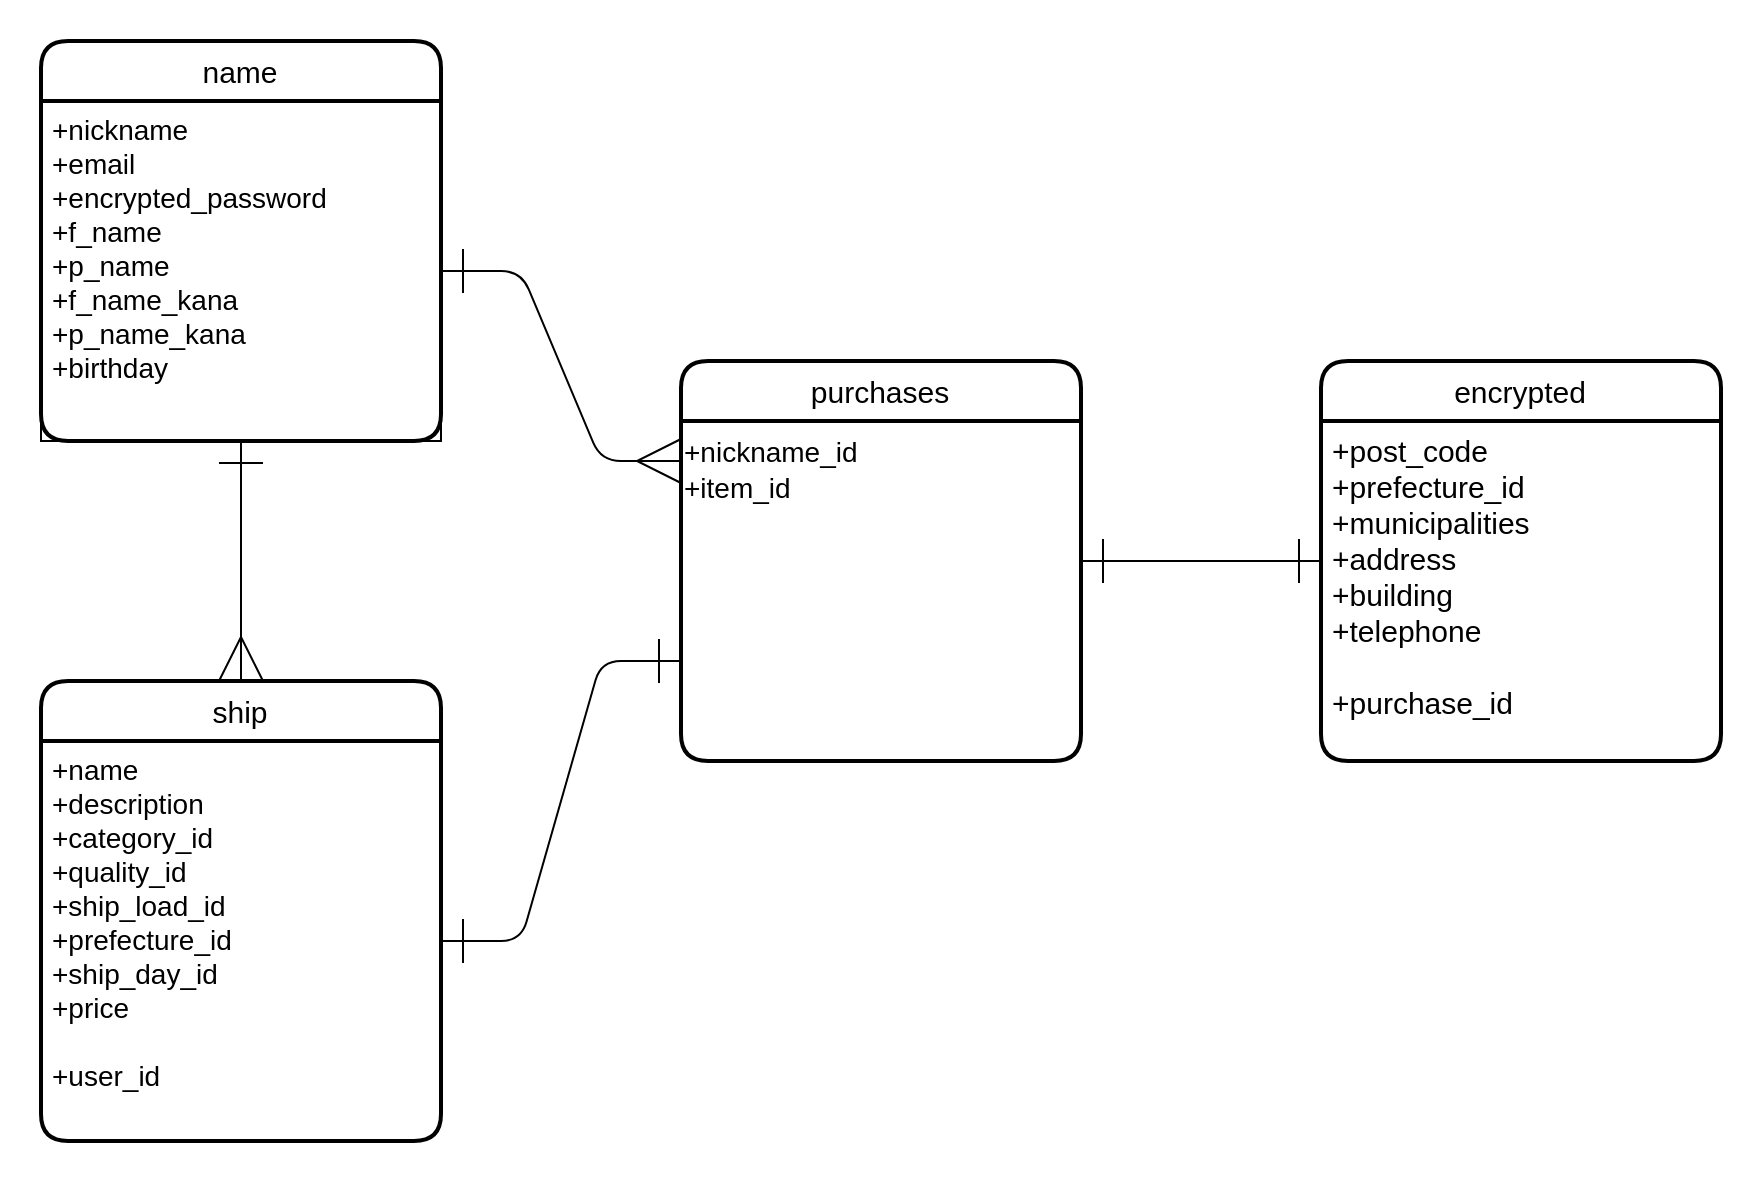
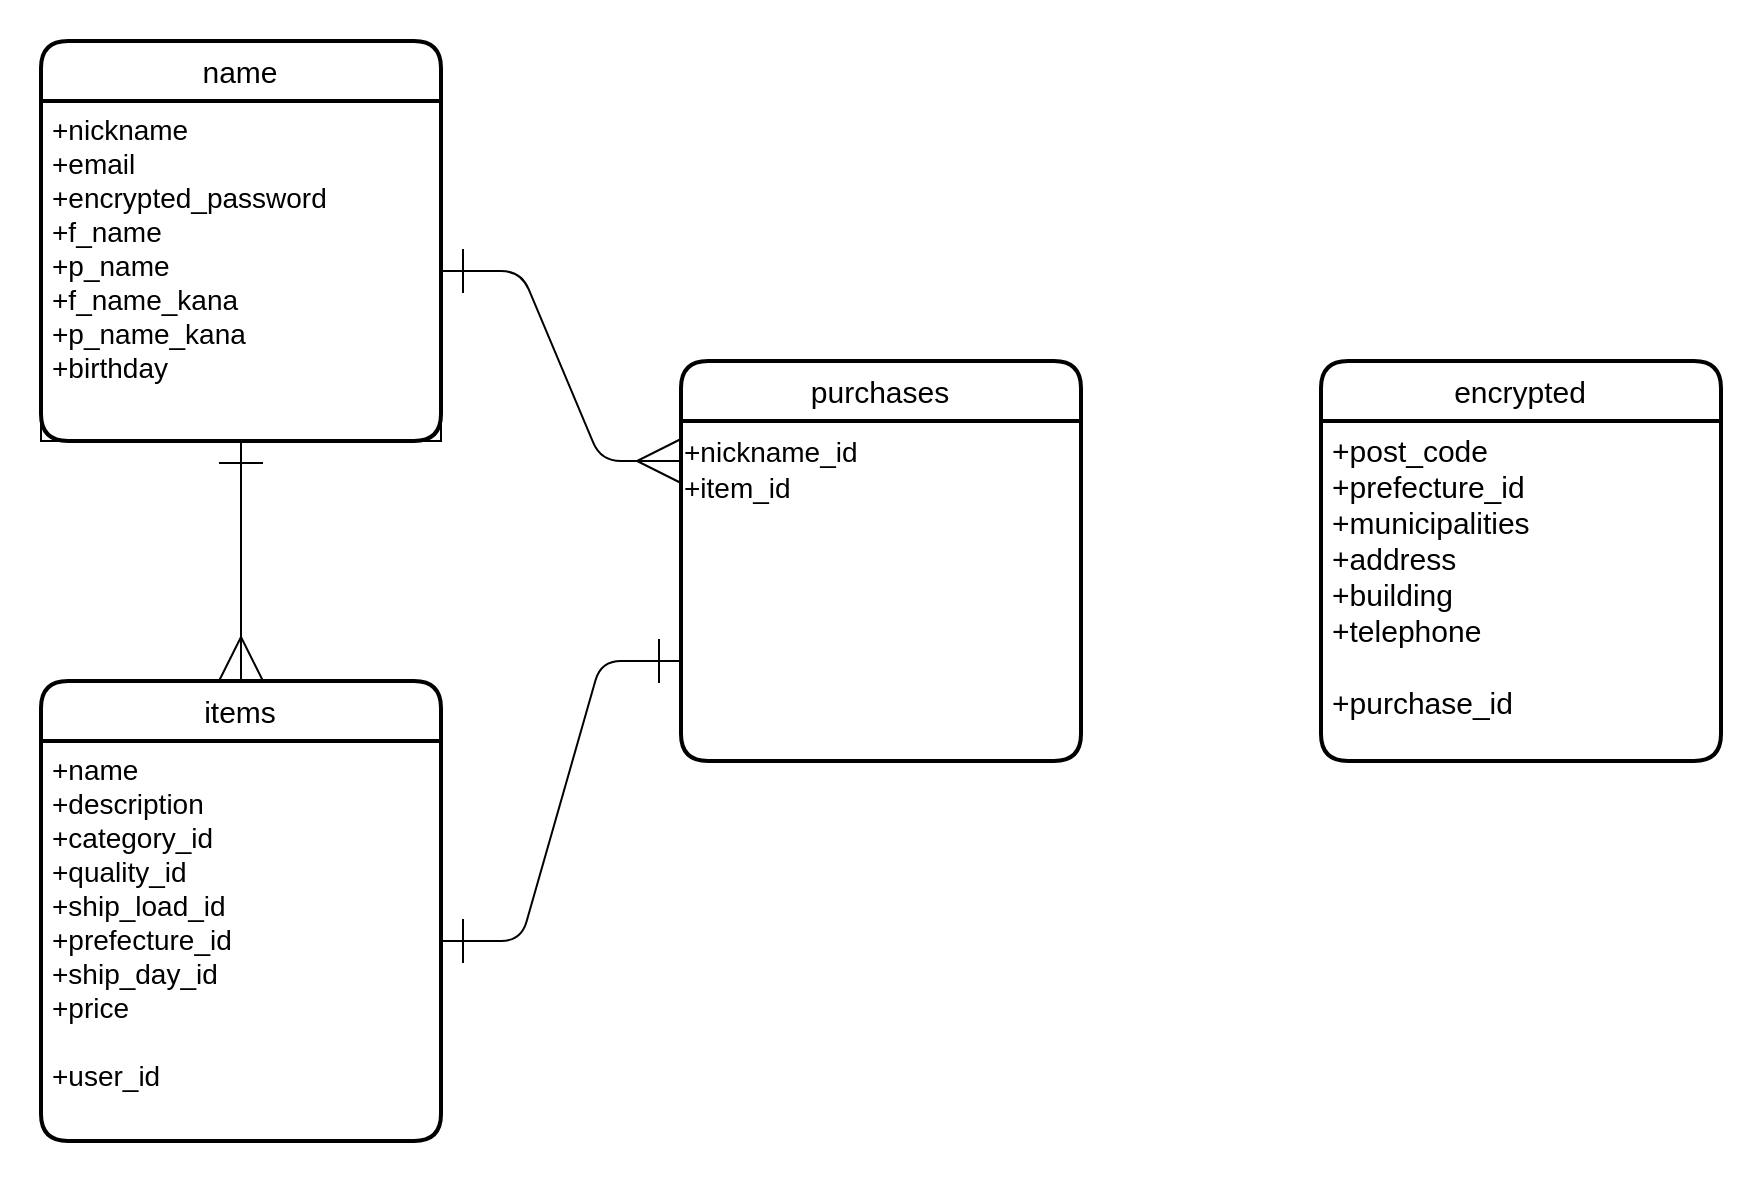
(1201, 561) -> none
(240, 713) -> (240, 713)
